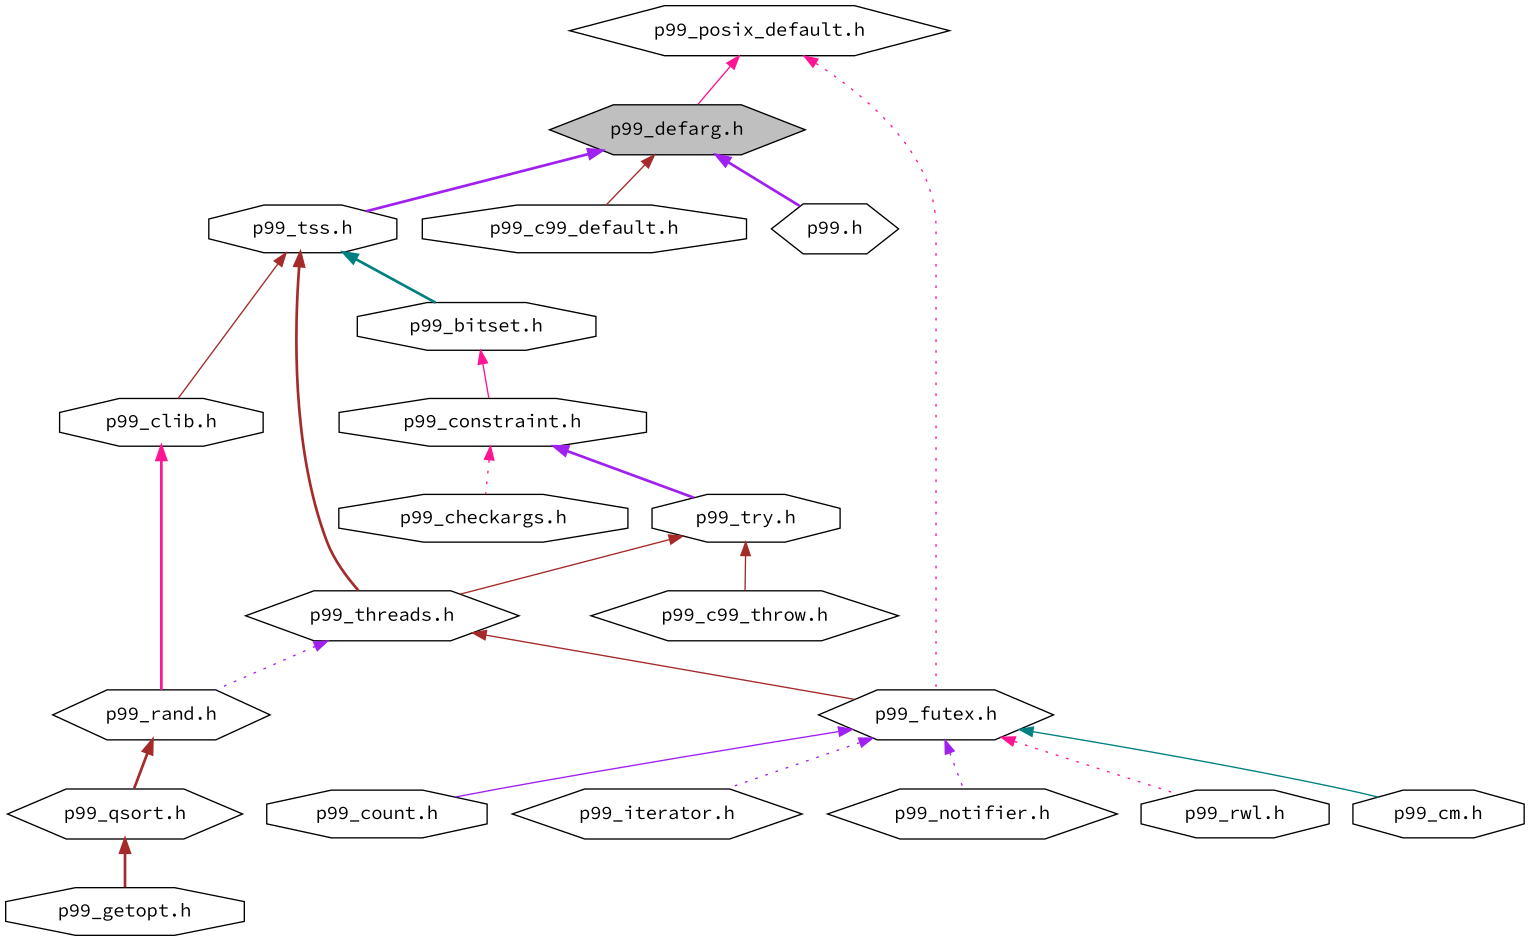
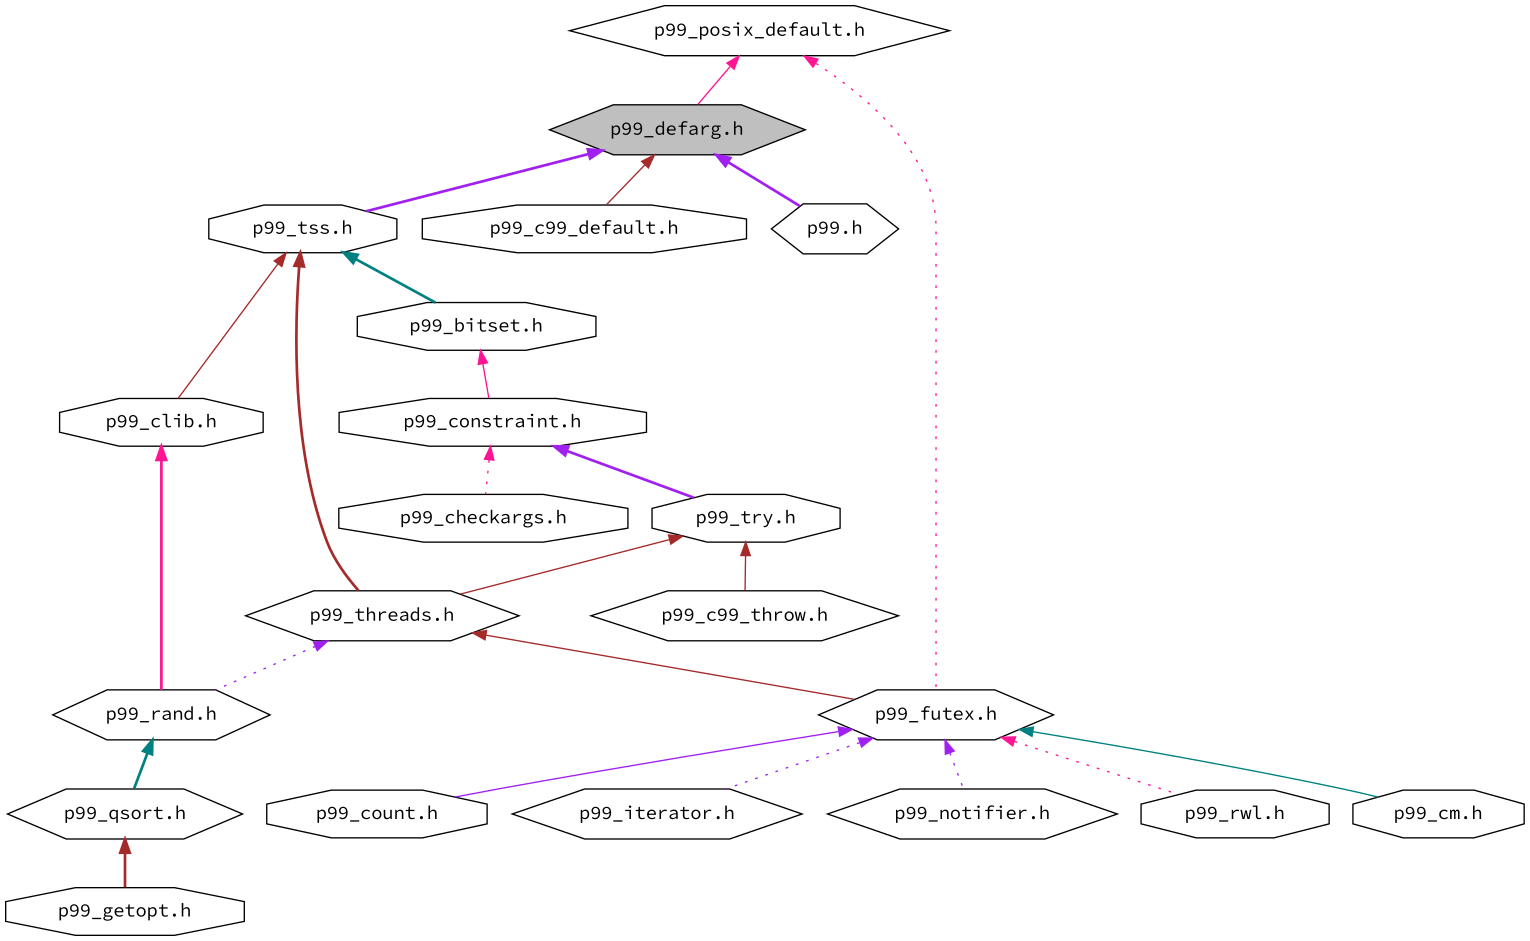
(141, 771) -> (141, 771)
